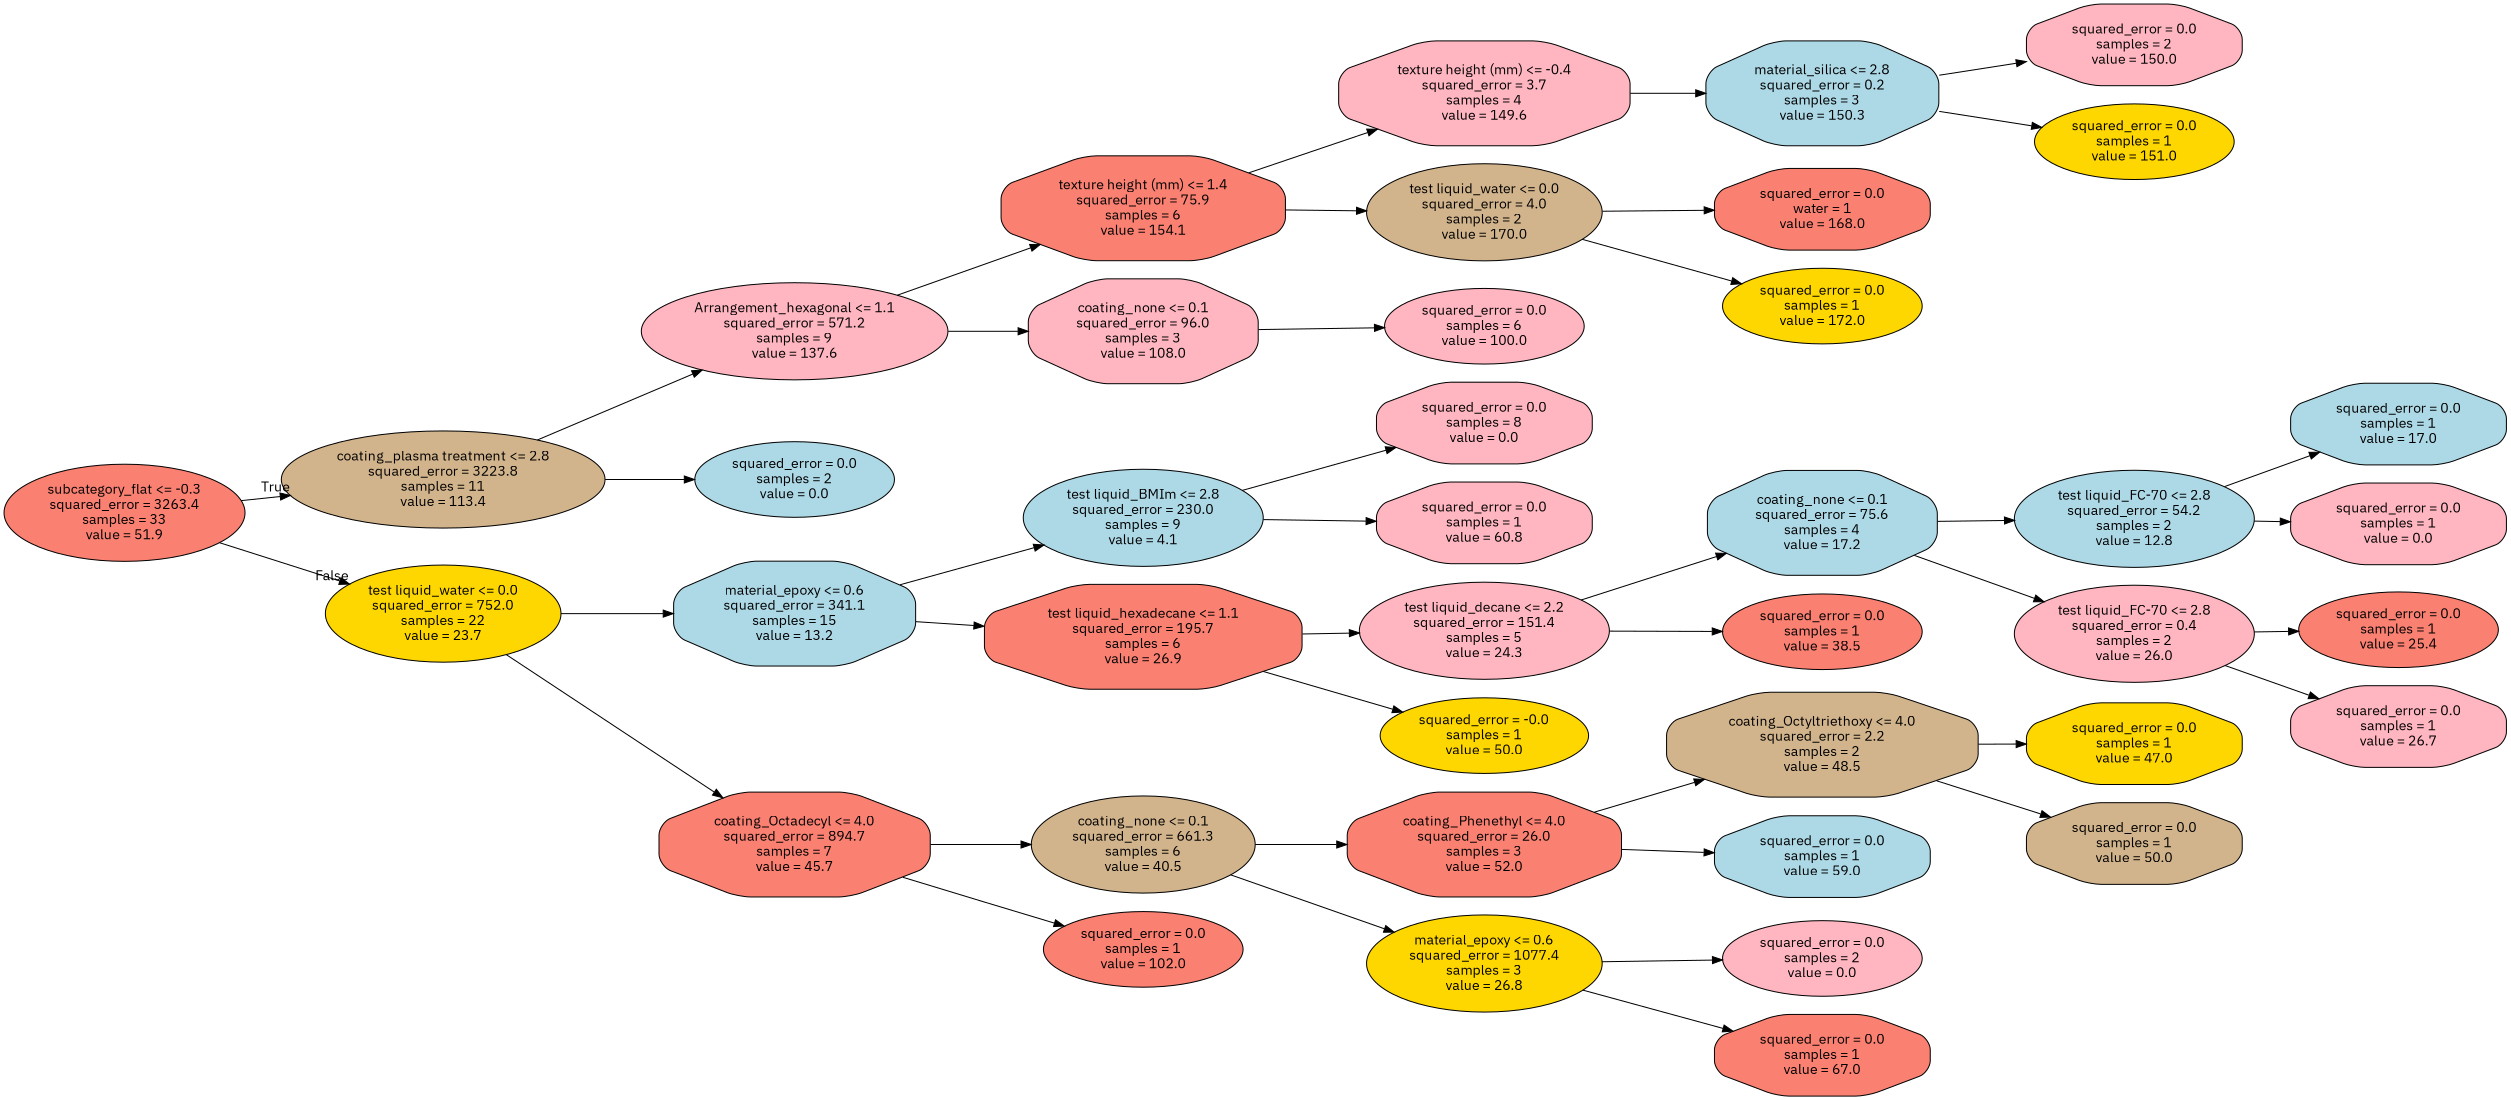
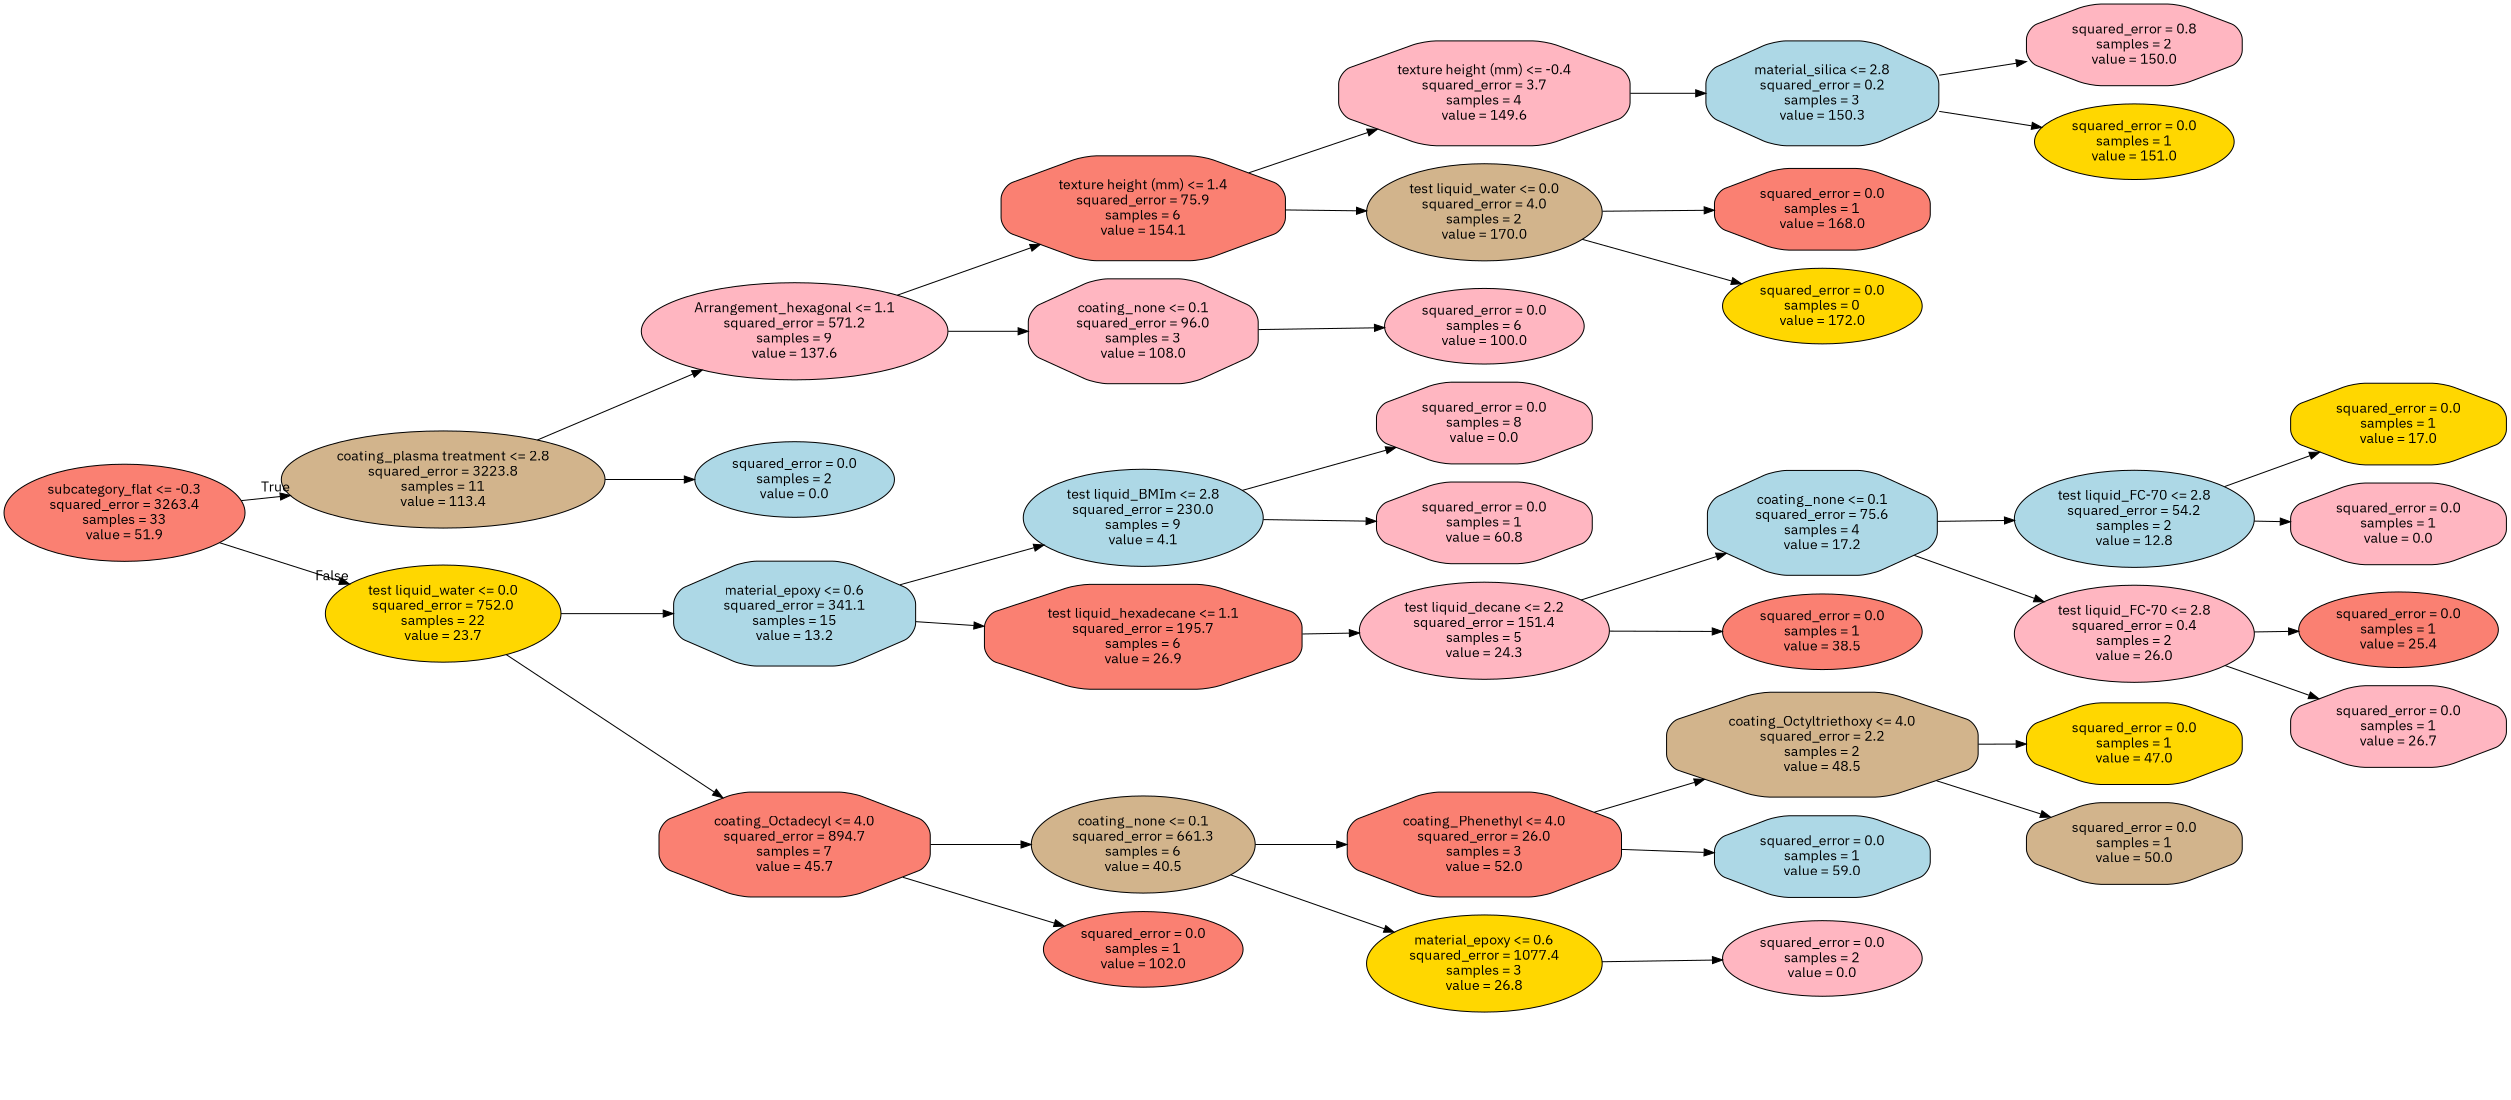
(2134, 45) -> (2134, 45)
(1822, 209) -> (1822, 209)
(1822, 306) -> (1822, 306)
(2399, 424) -> (2399, 424)
(1484, 736) -> none
(1822, 1055) -> none
